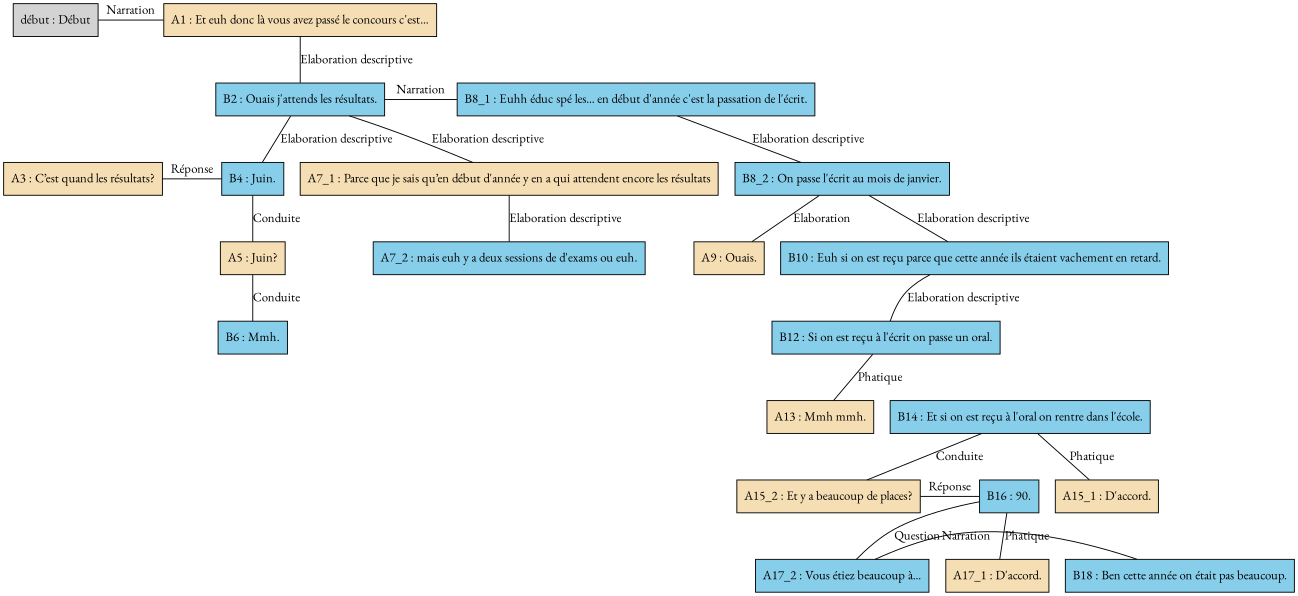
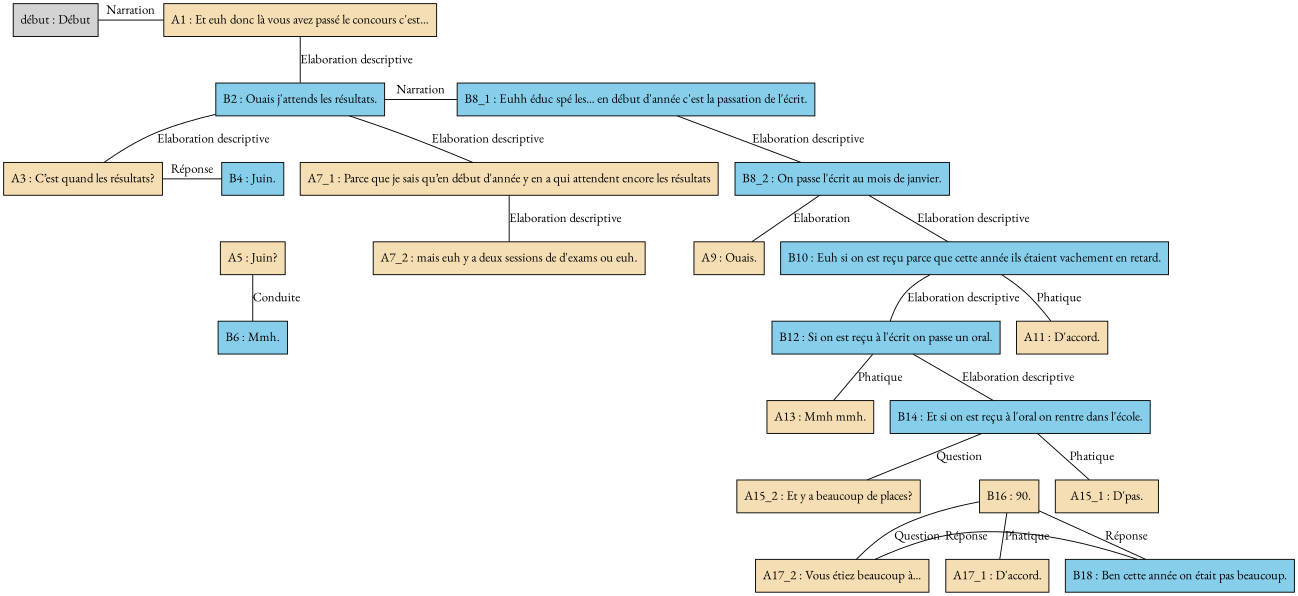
(276, 139) -> (157, 132)
(253, 219) -> none
(509, 258) -> (509, 258)
none -> (1062, 338)
none -> (953, 377)
(959, 457) -> (959, 457)
(950, 496) -> (1092, 535)
(1009, 496) -> (1009, 496)
(1107, 496) -> (1107, 496)
(966, 536) -> (966, 536)
(842, 576) -> (842, 576)
